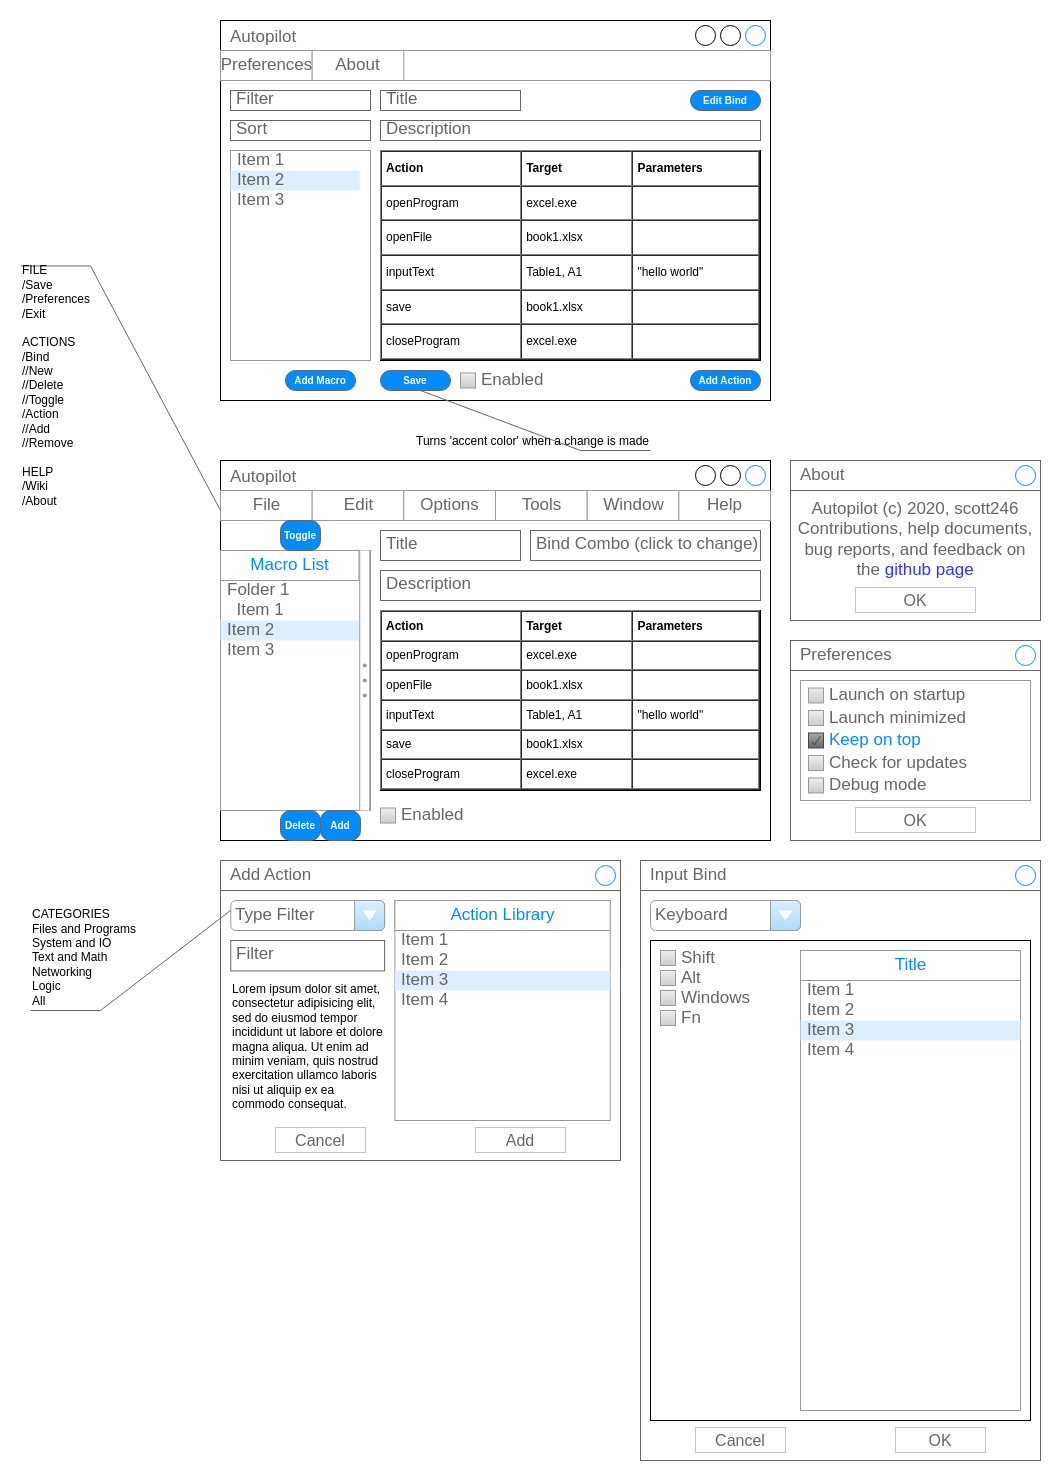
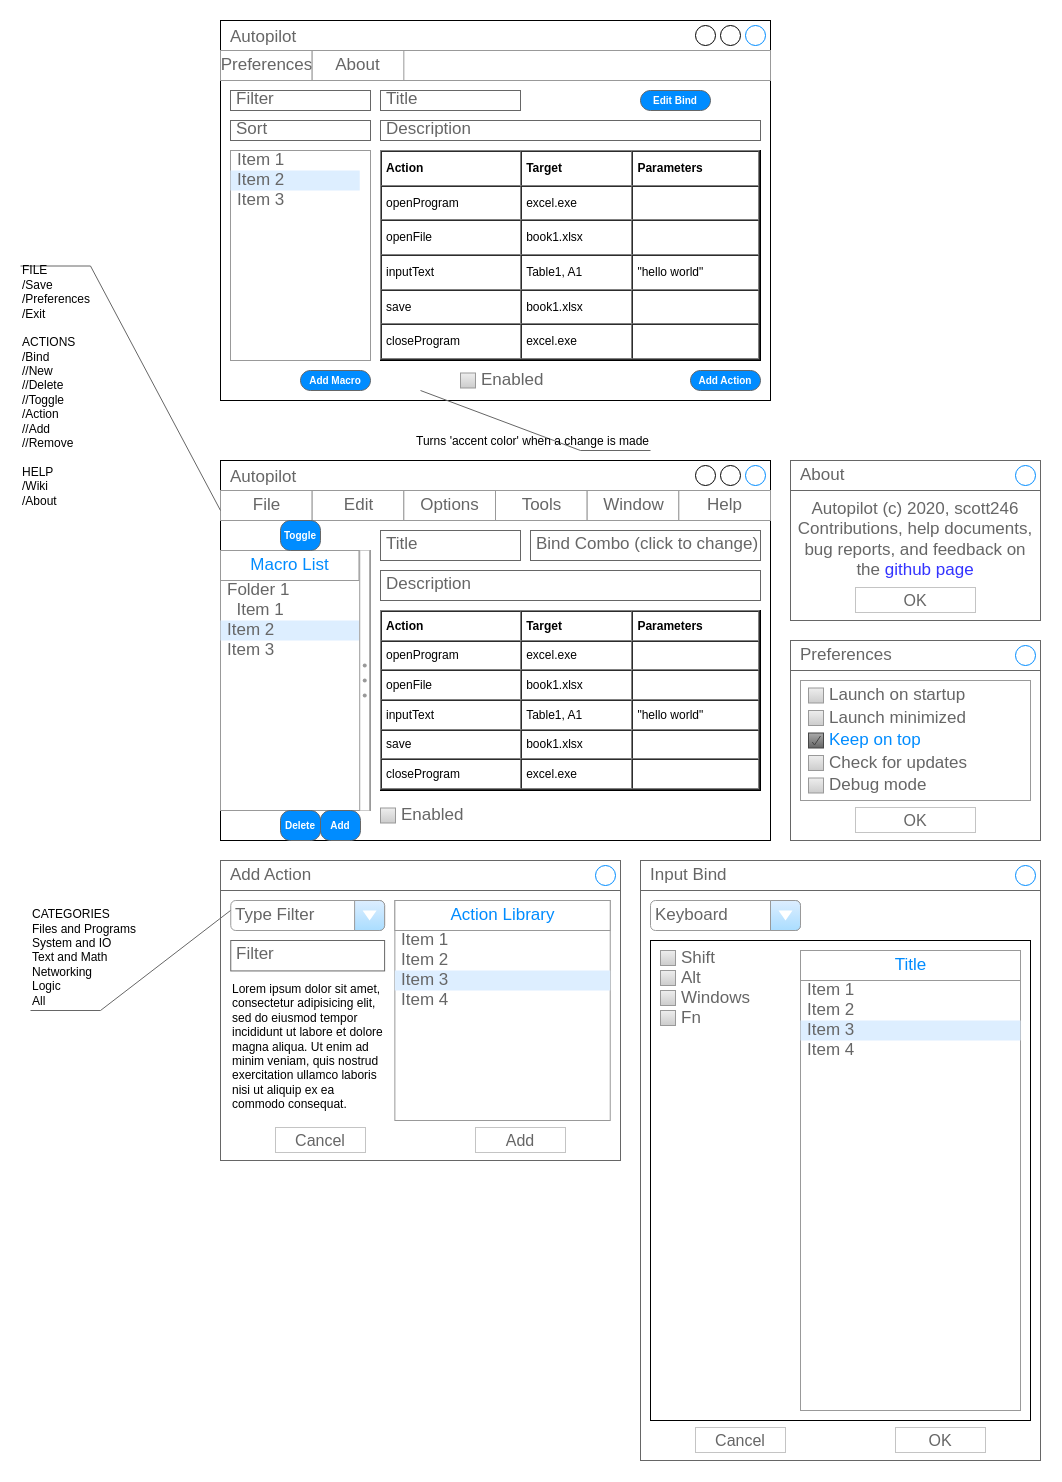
(726, 101) -> (676, 101)
(321, 381) -> (336, 381)
(416, 381) -> none
